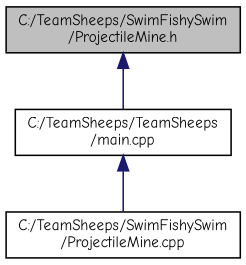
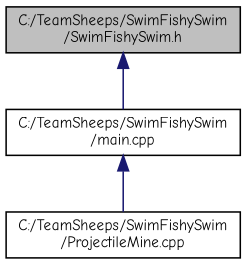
(123, 30) -> (123, 30)
(123, 132) -> (123, 132)
